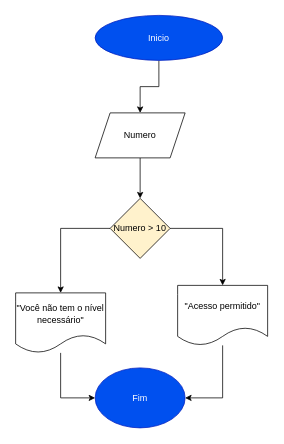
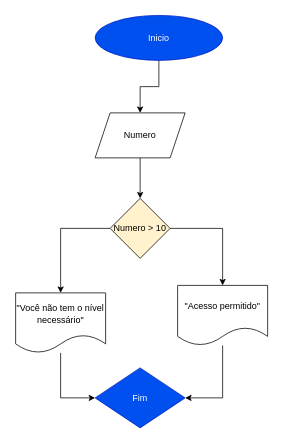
(140, 398) -> (140, 398)
